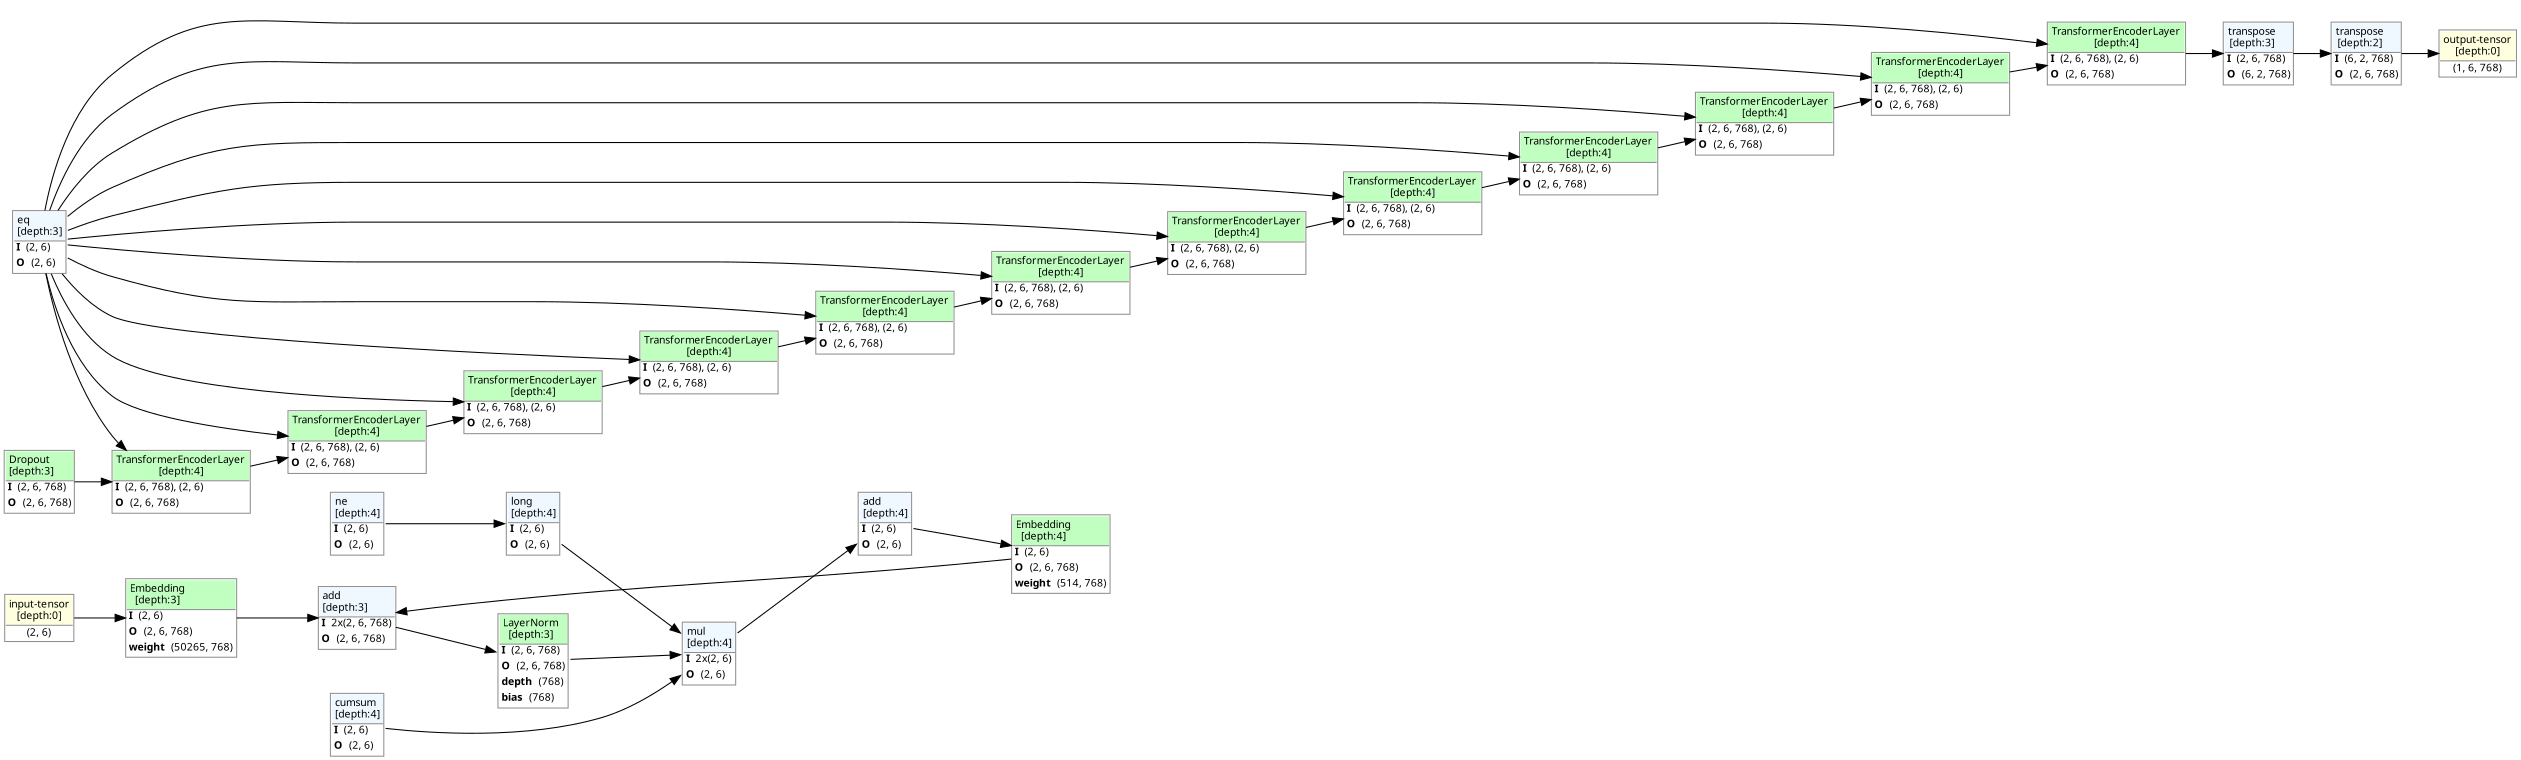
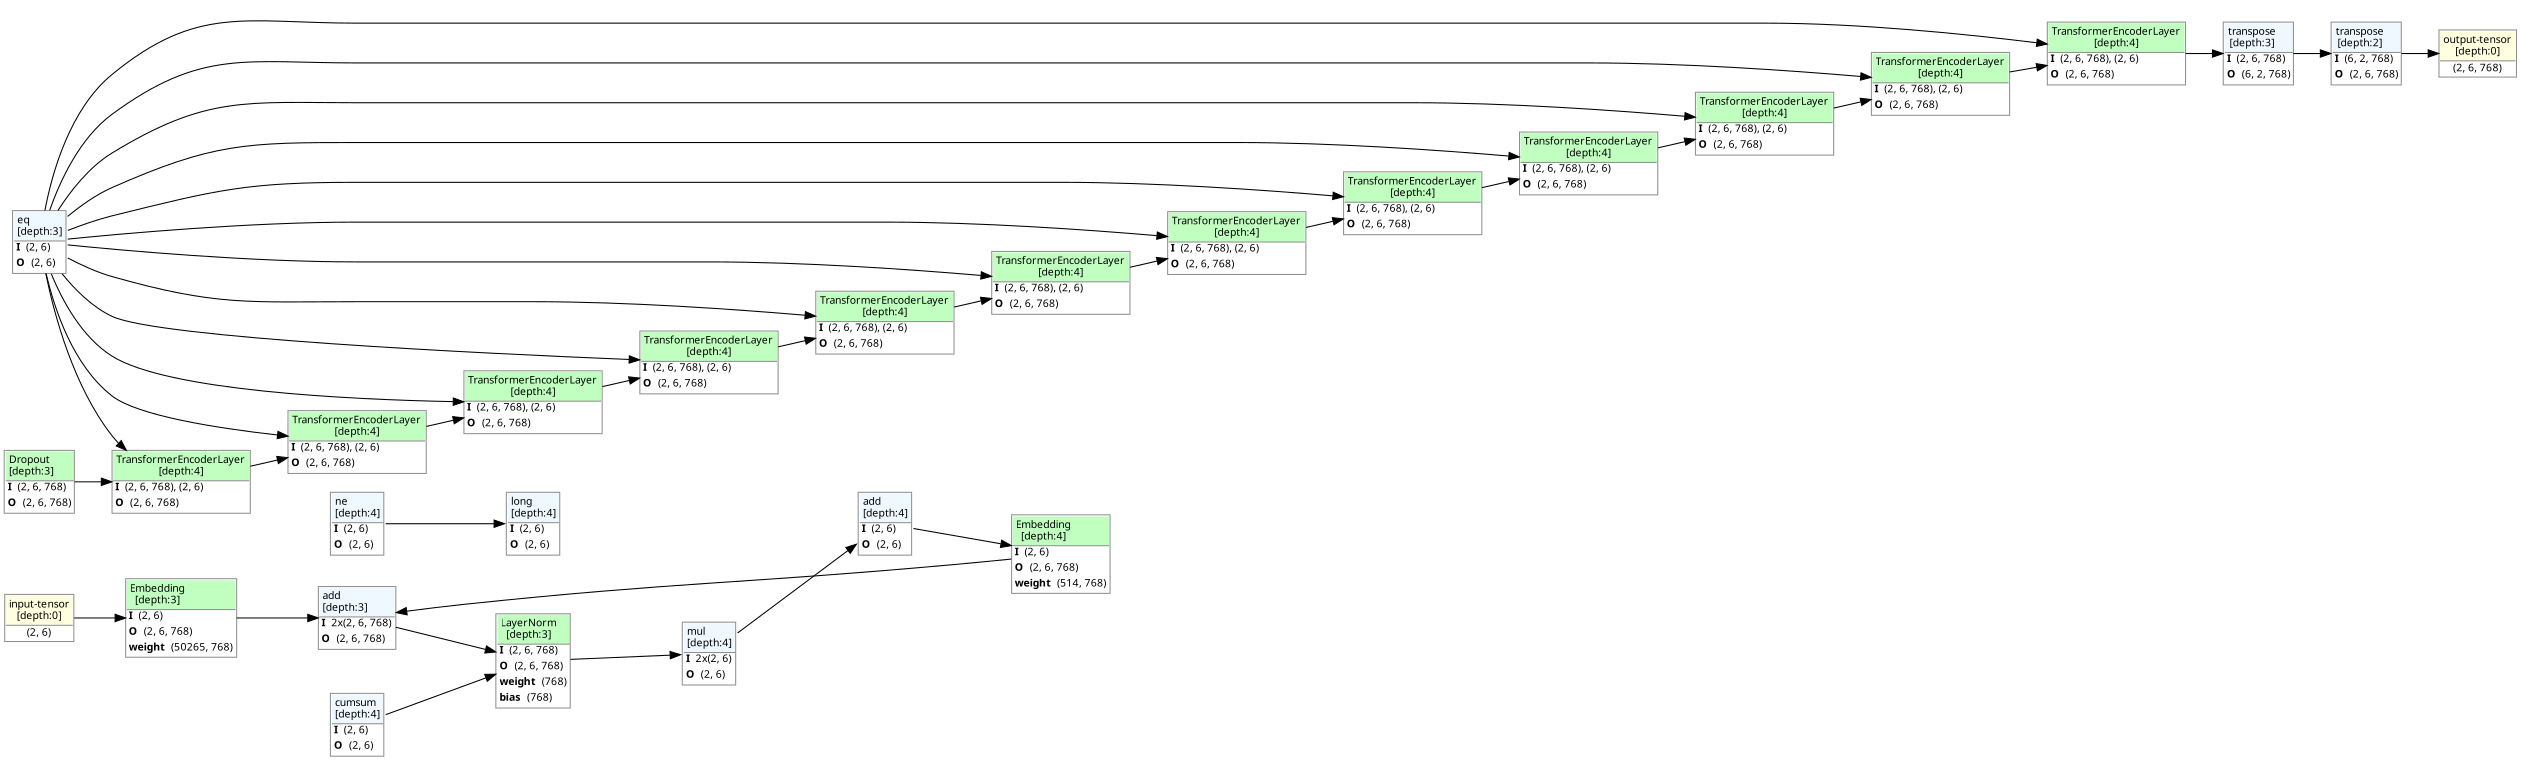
(2478, 68) -> (2478, 68)
(614, 583) -> none
(517, 682) -> (518, 682)
(534, 730) -> (436, 696)
